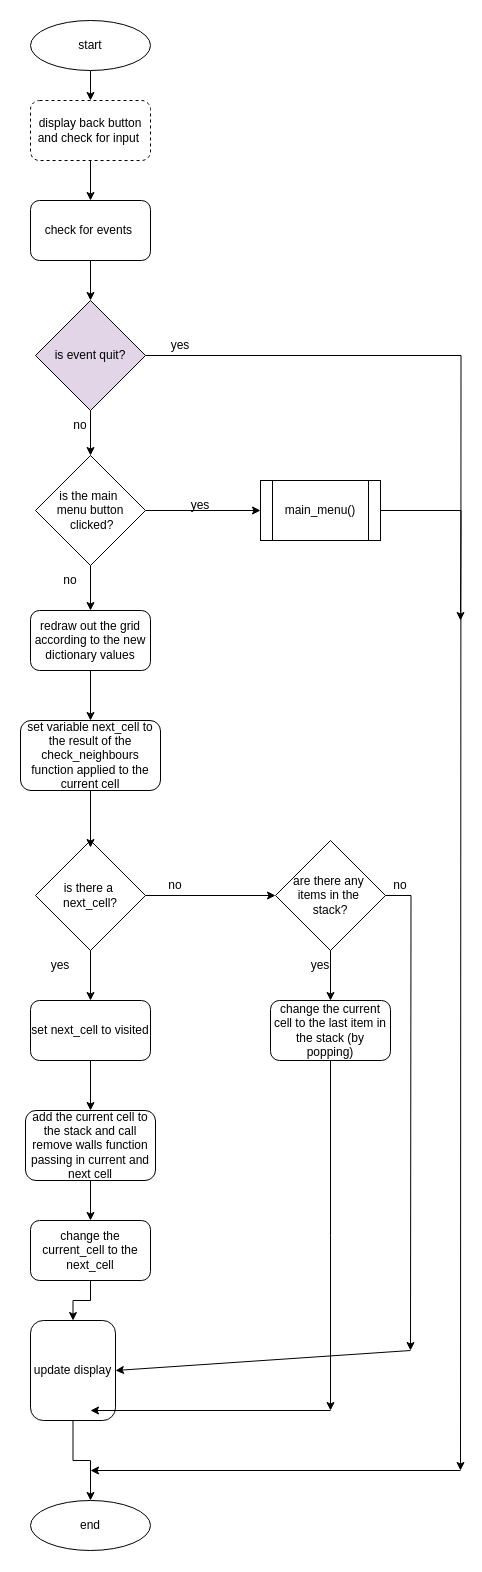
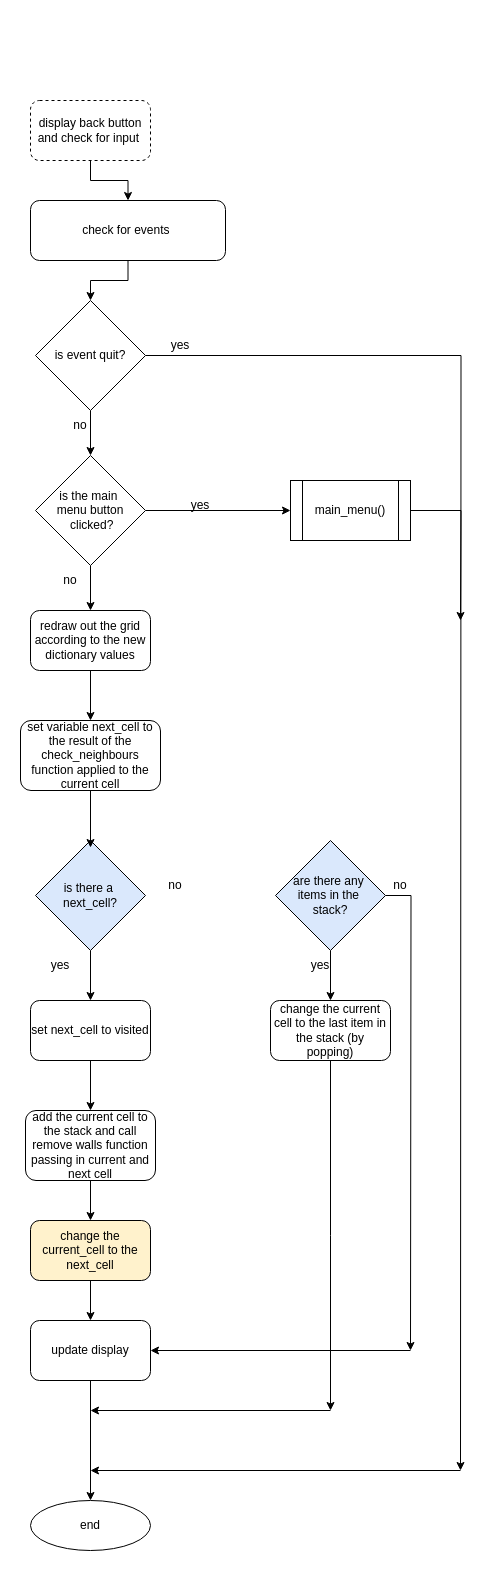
(91, 46) -> none
(91, 90) -> none
(91, 231) -> (128, 231)
(91, 356) -> (91, 356)
(321, 511) -> (351, 511)
(91, 896) -> (91, 896)
(207, 896) -> none
(331, 896) -> (331, 896)
(91, 1251) -> (91, 1251)
(73, 1371) -> (91, 1351)
